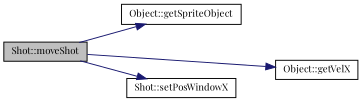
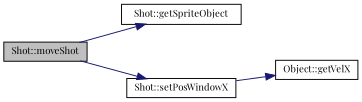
(181, 14) -> (181, 14)
(177, 60) -> (251, 79)
